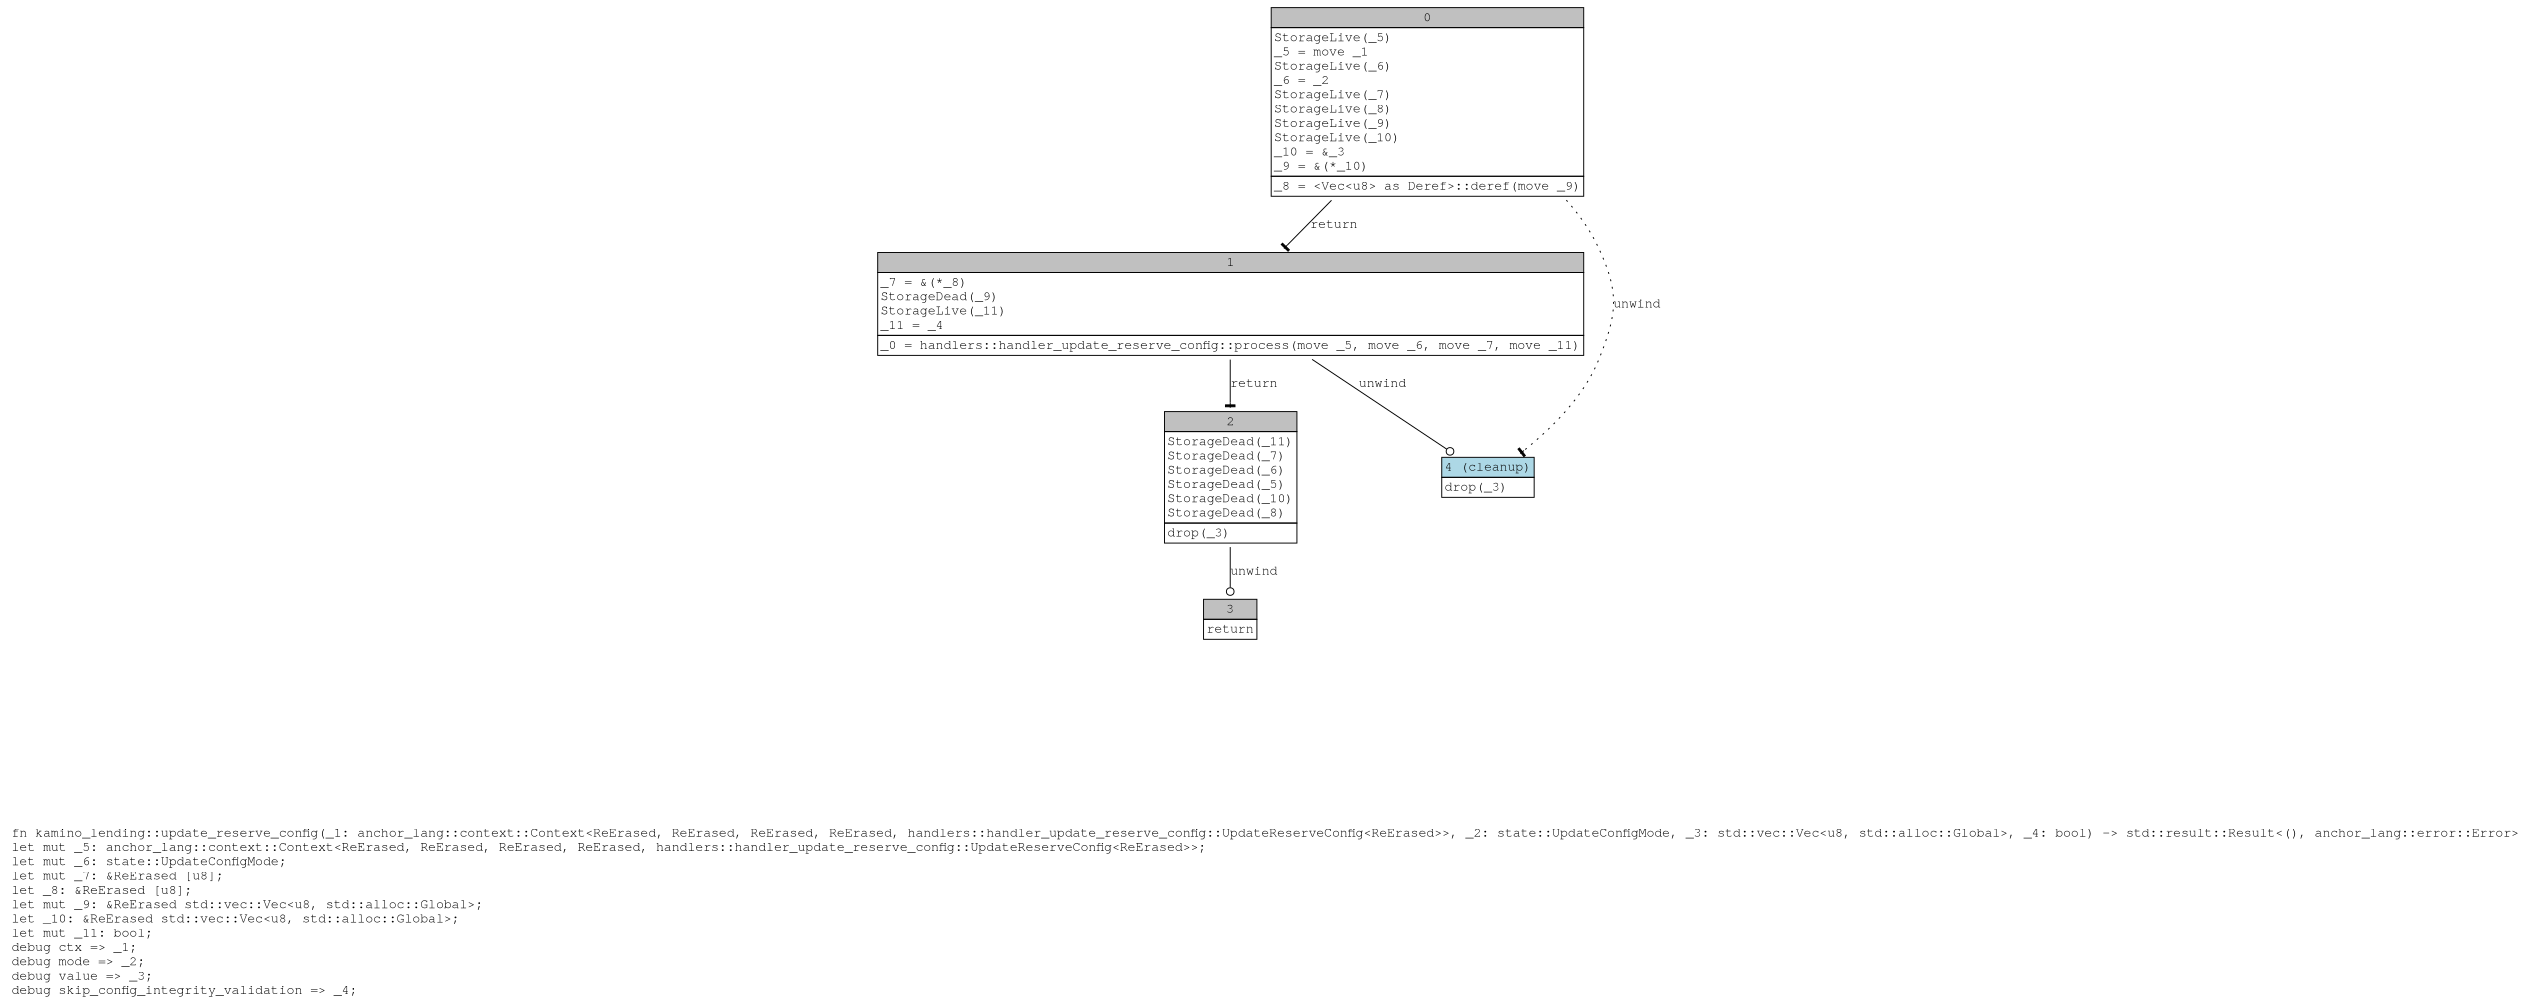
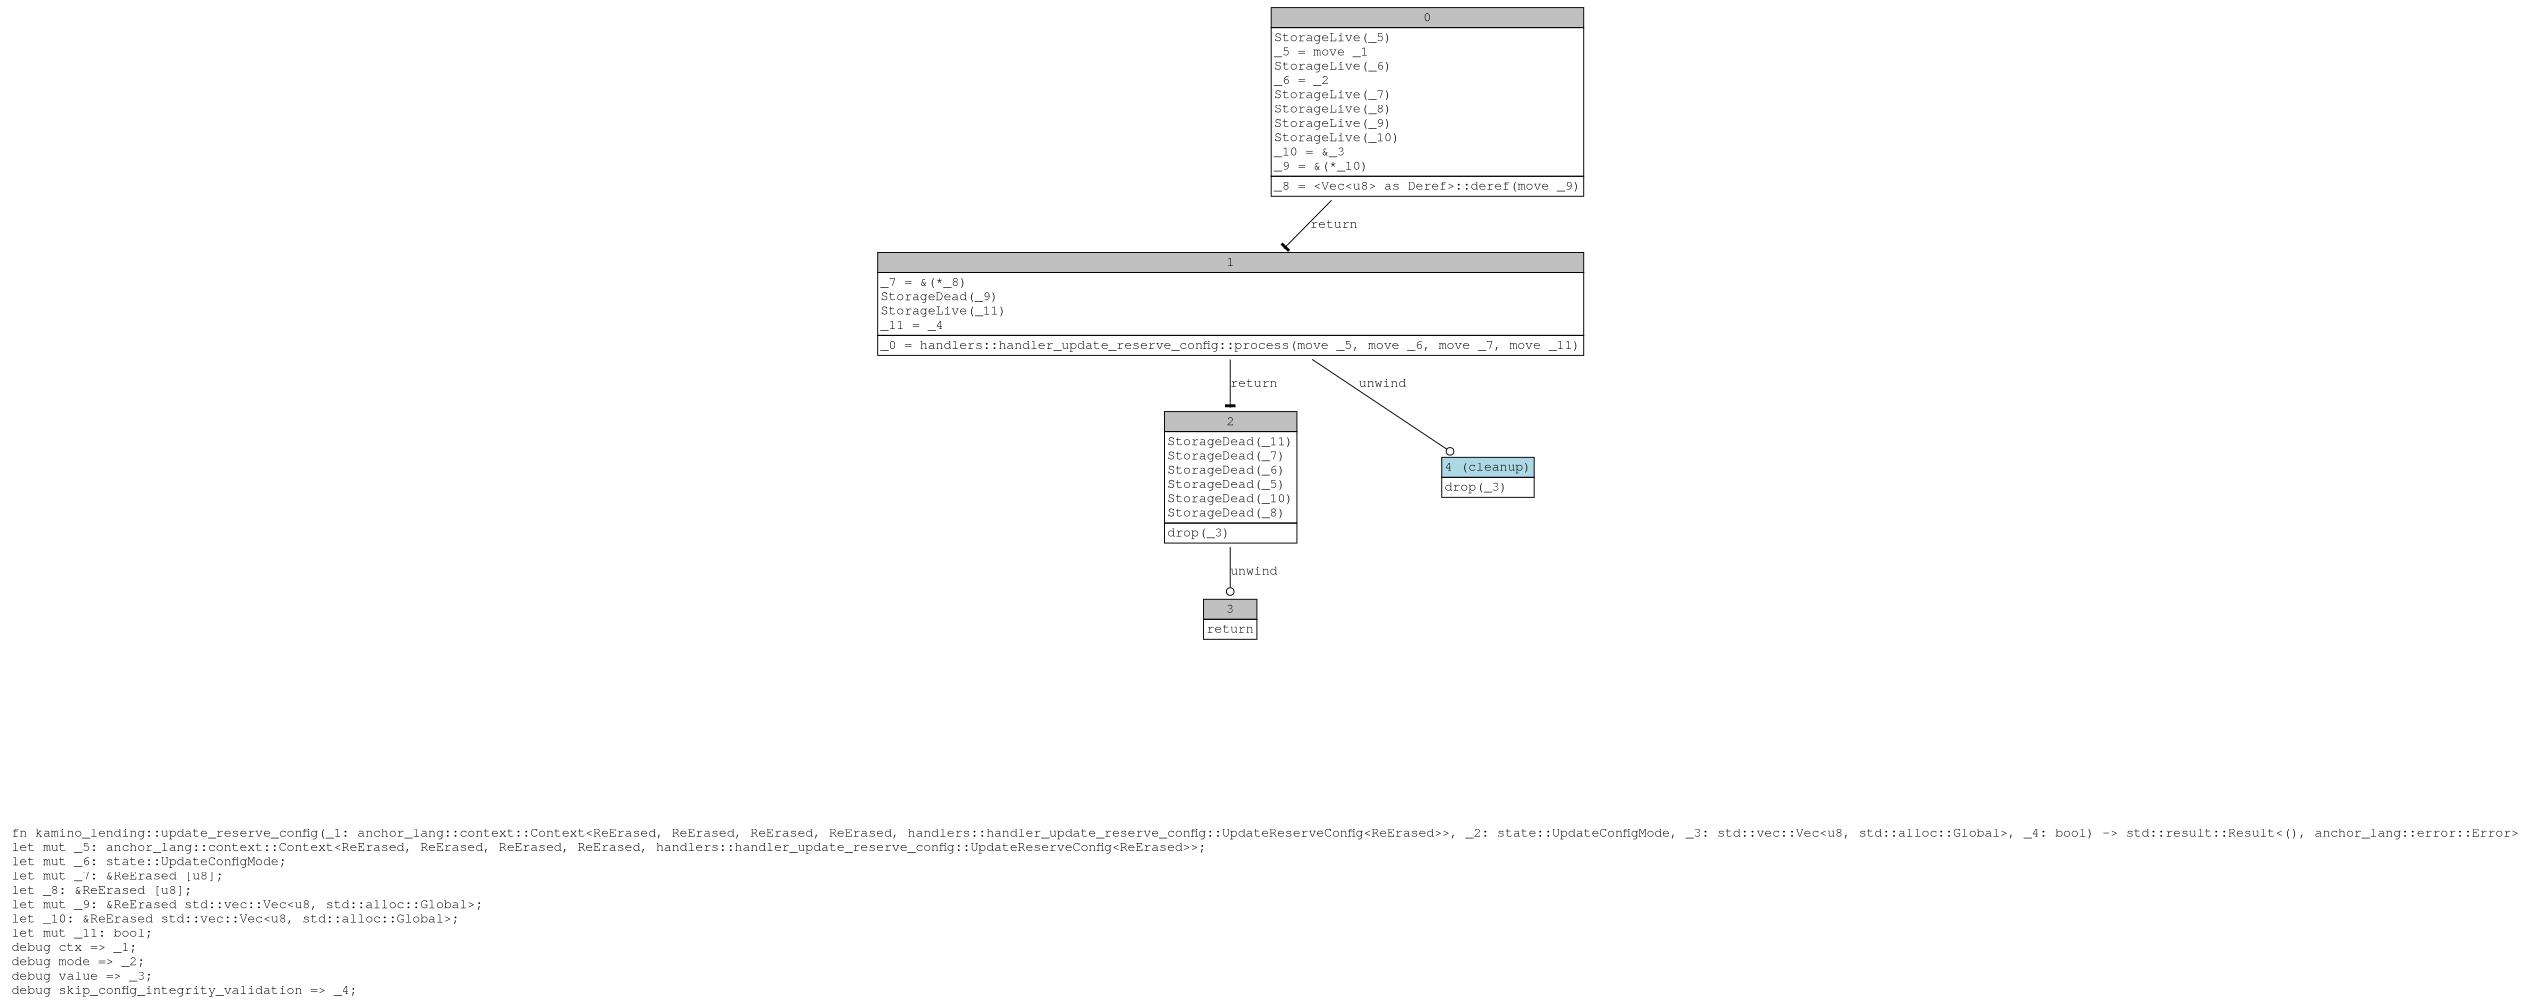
(1608, 334) -> none
